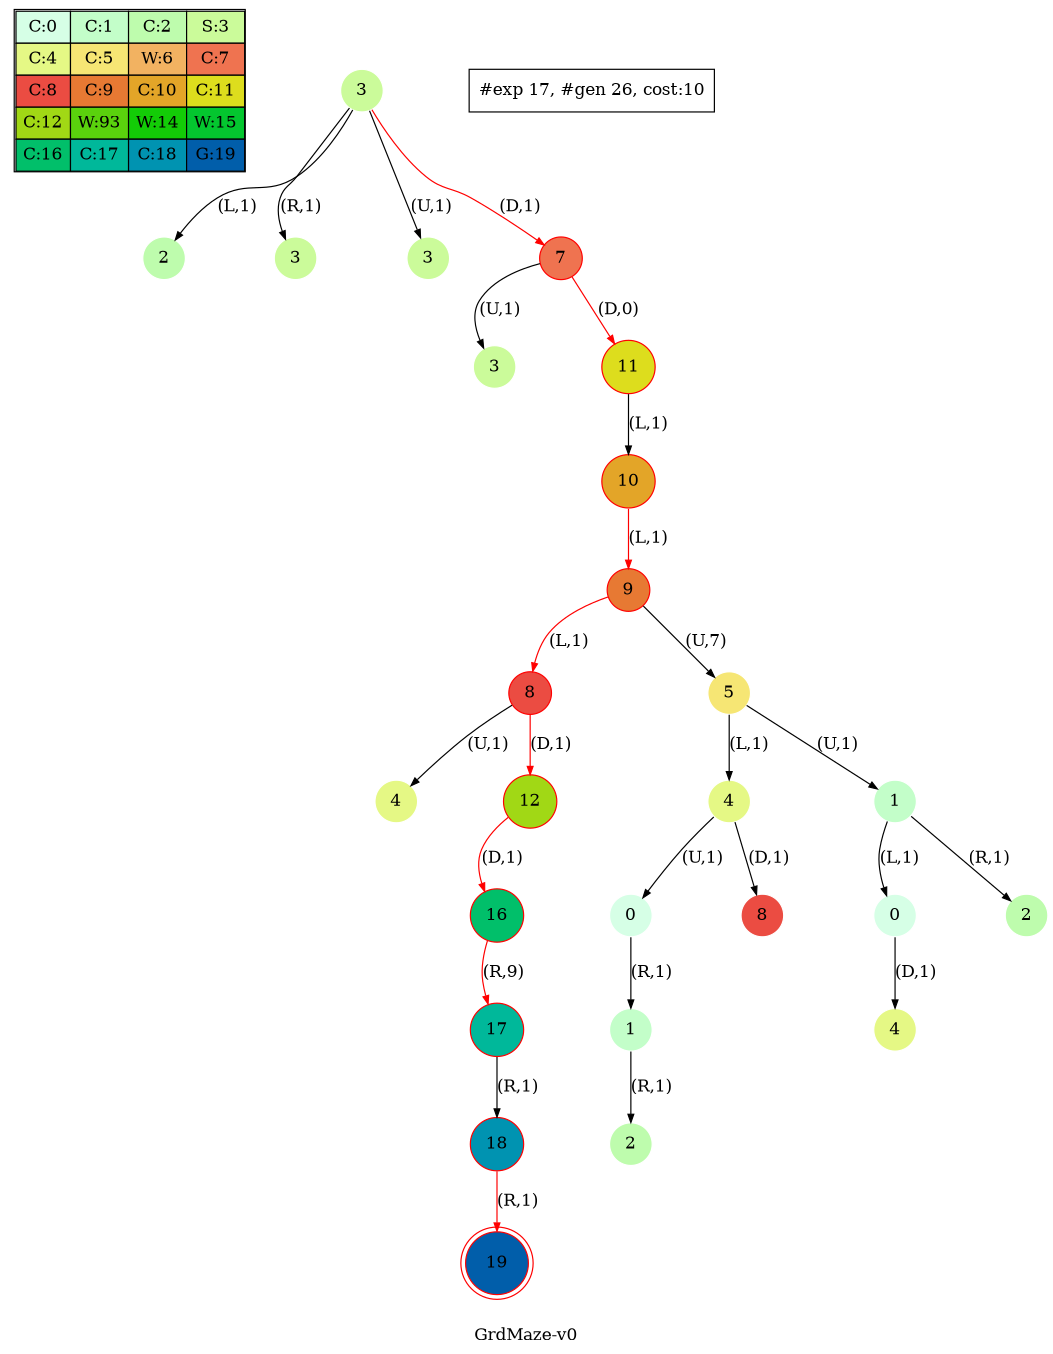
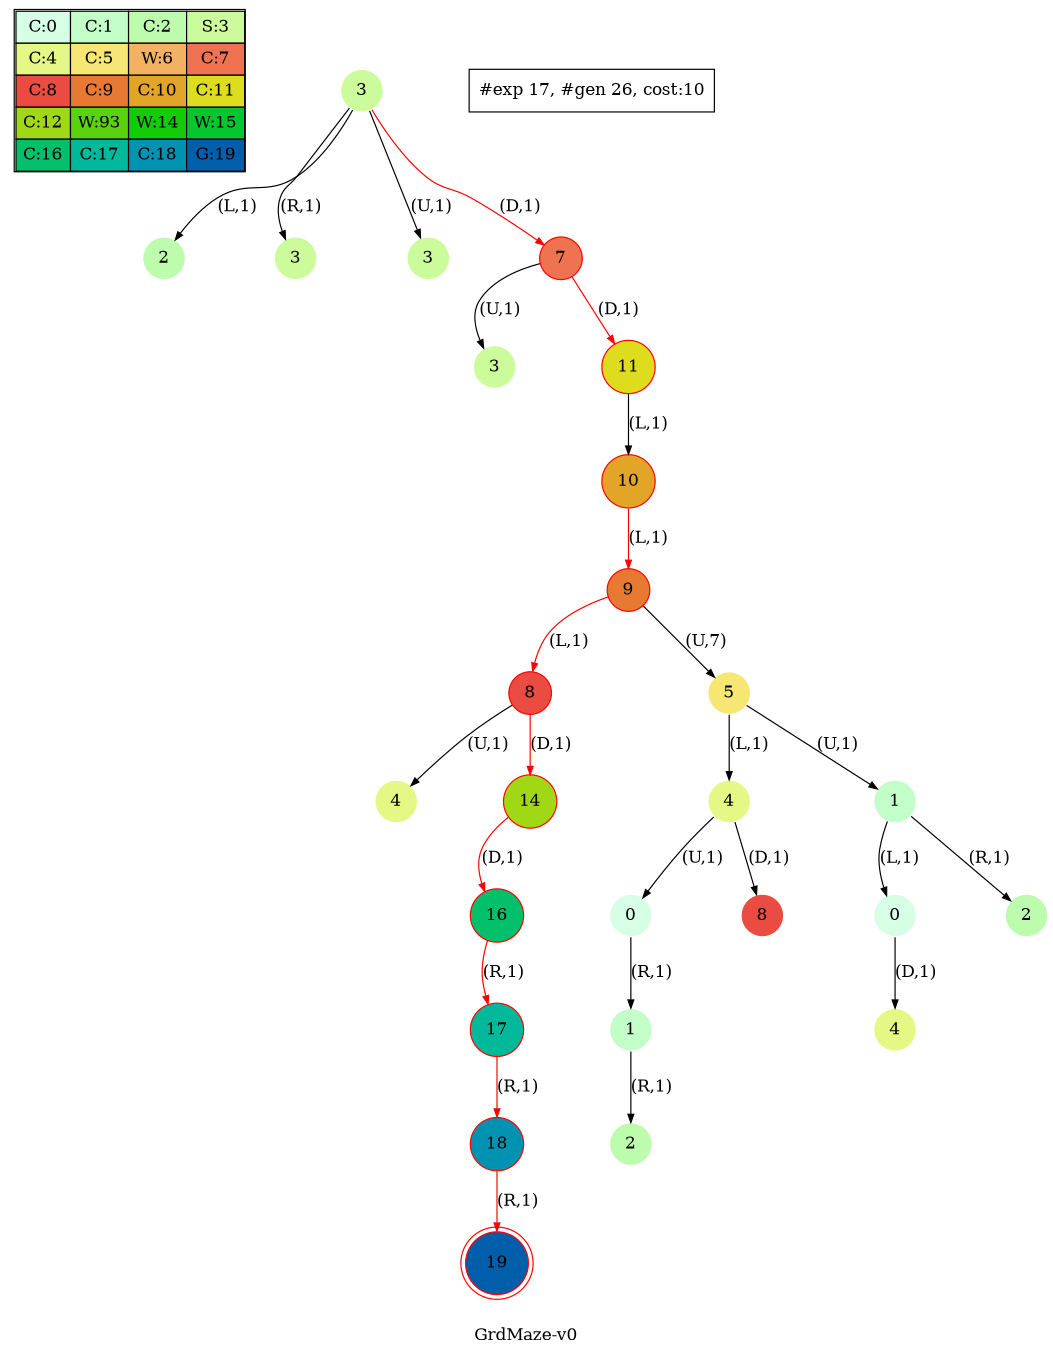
(618, 310) -> (618, 310)
(530, 801) -> (530, 801)
(504, 973) -> (504, 973)
(497, 1083) -> (497, 1083)
